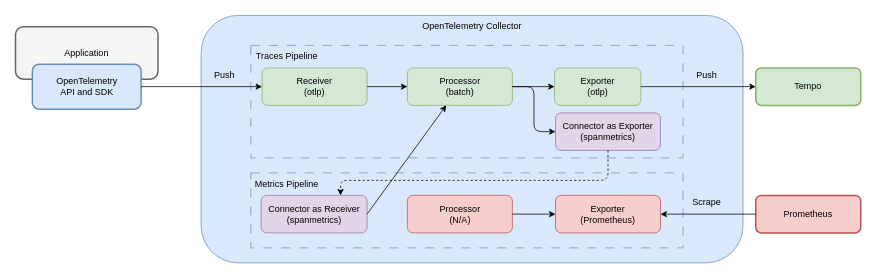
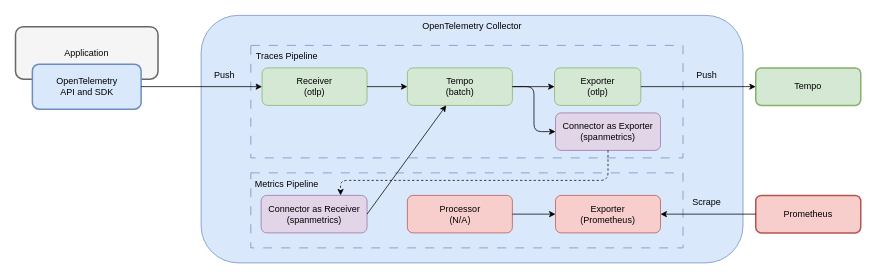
(460, 87) -> (460, 87)
